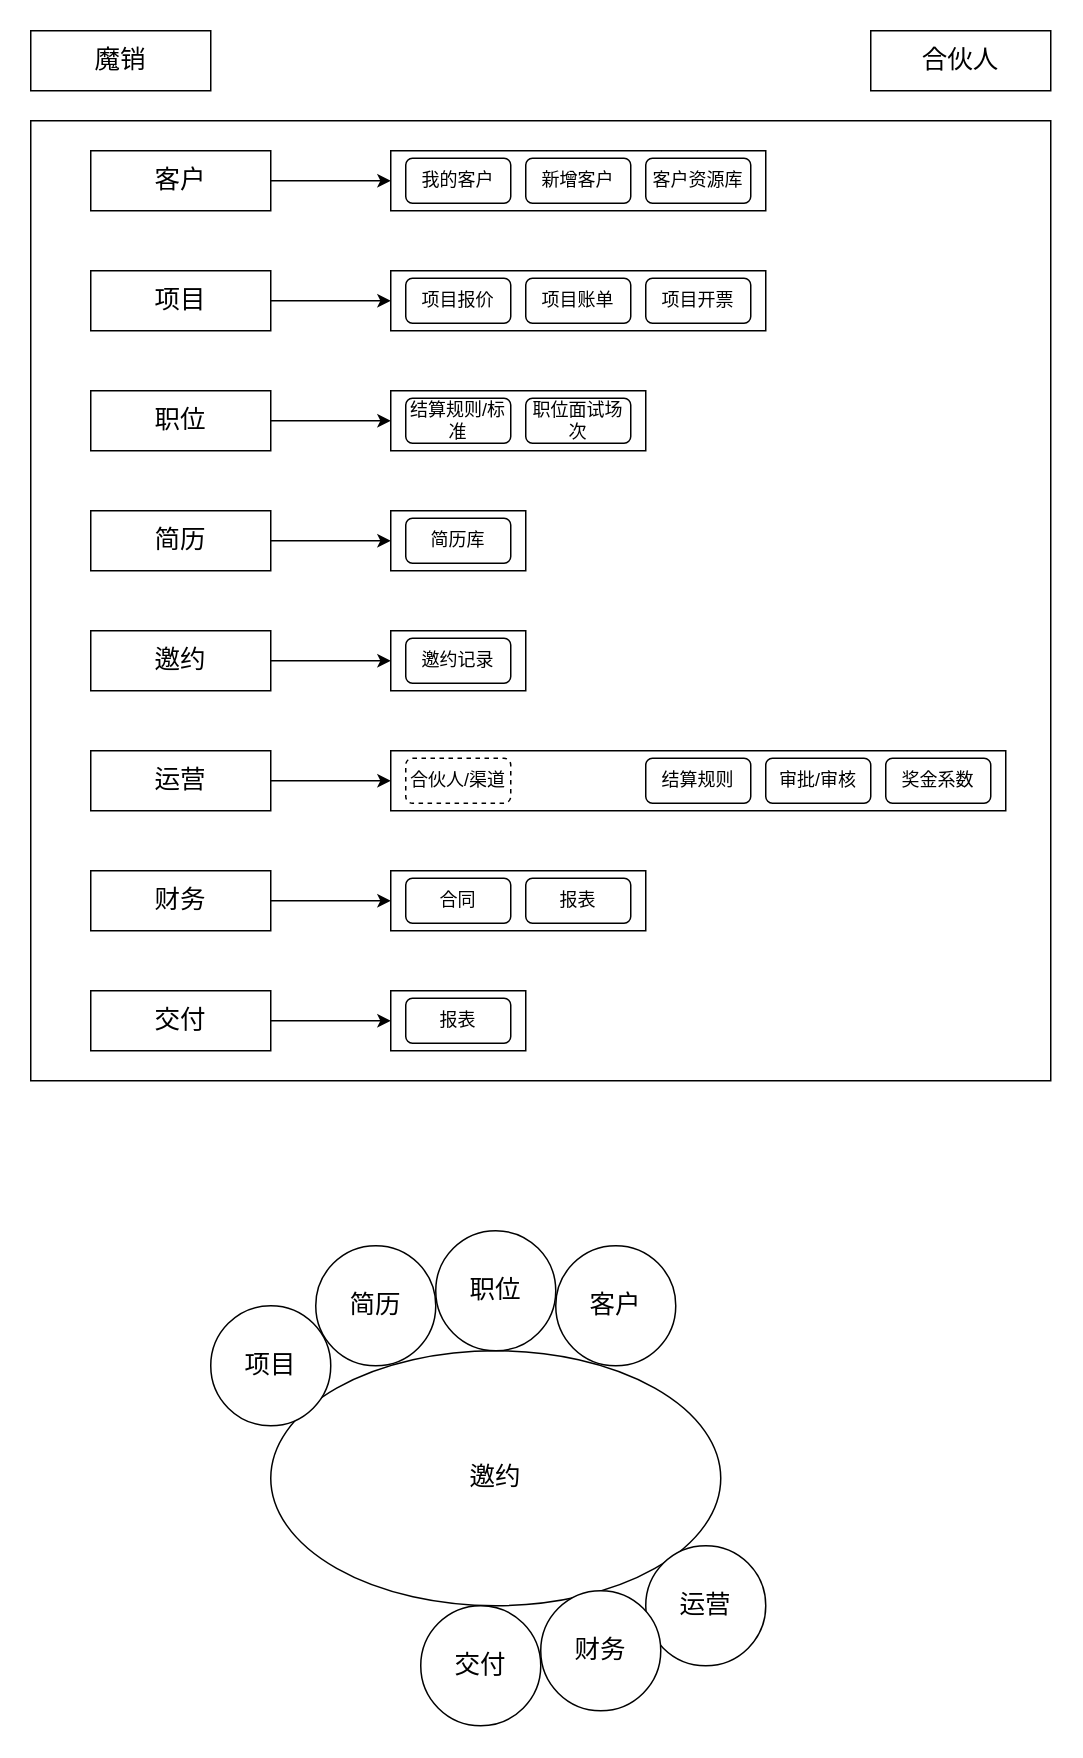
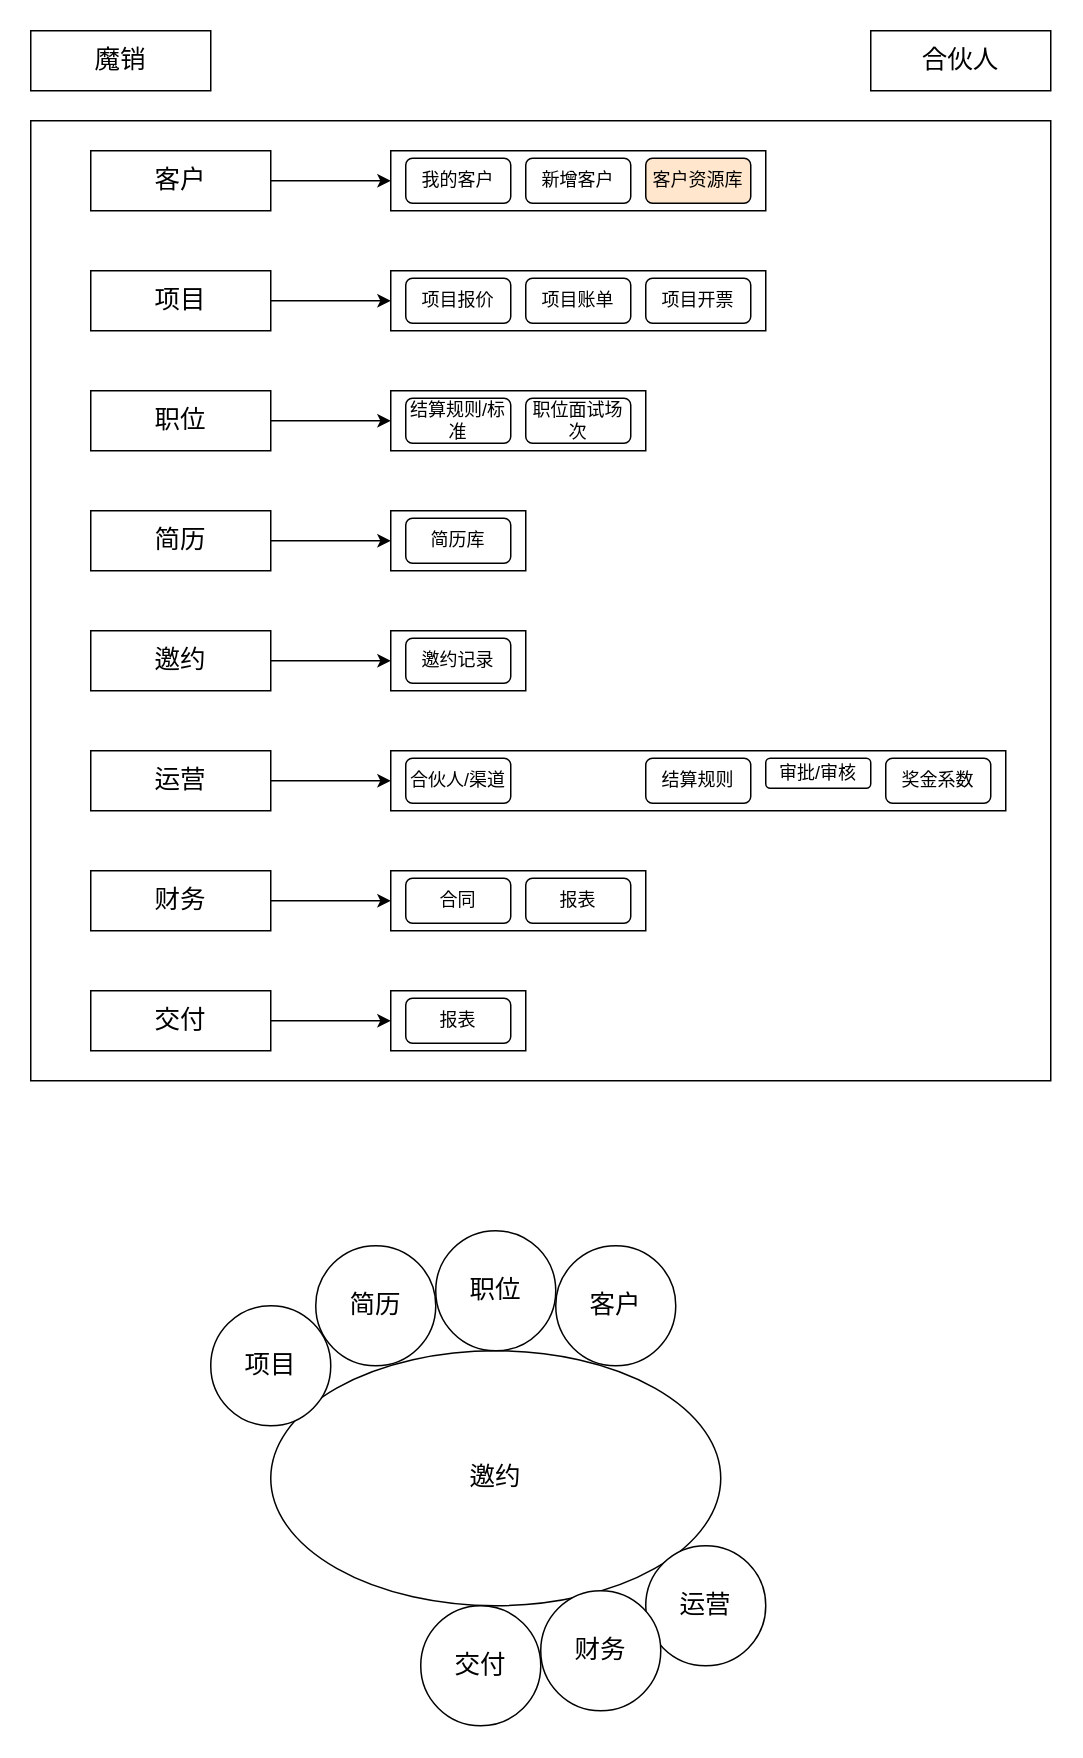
(698, 181) -> (698, 181)
(458, 781) -> (458, 781)
(818, 781) -> (818, 773)
